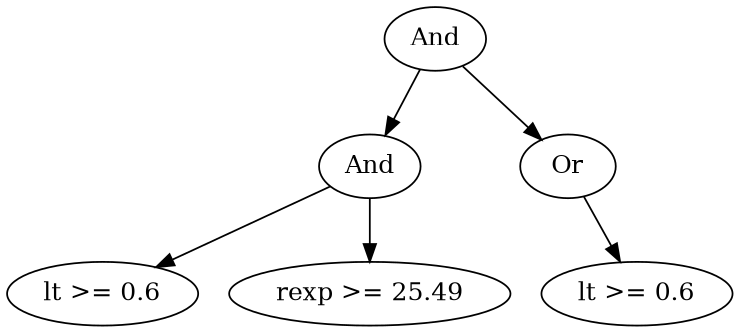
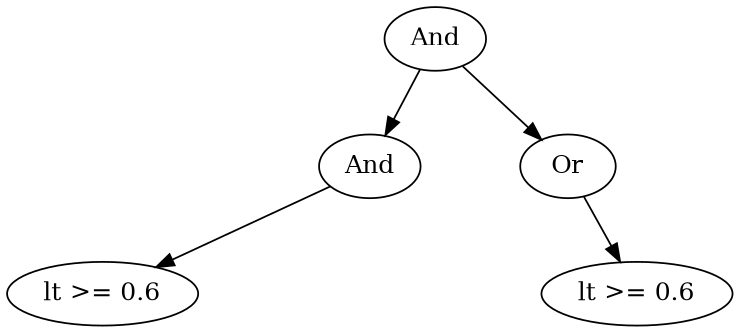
(370, 294) -> none
